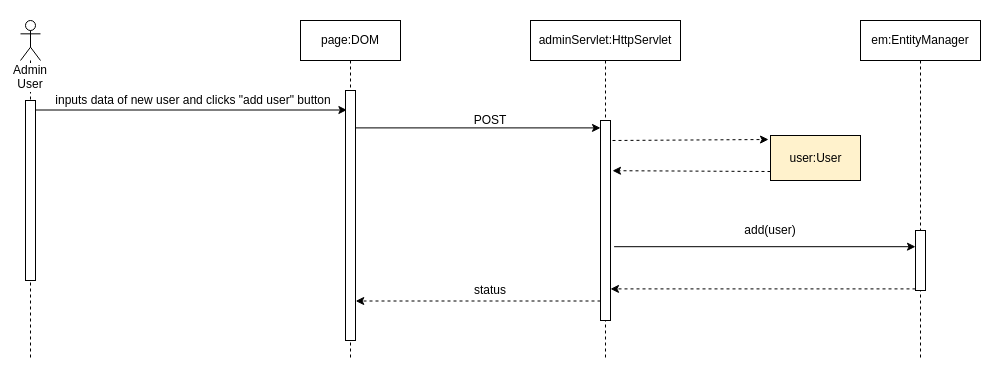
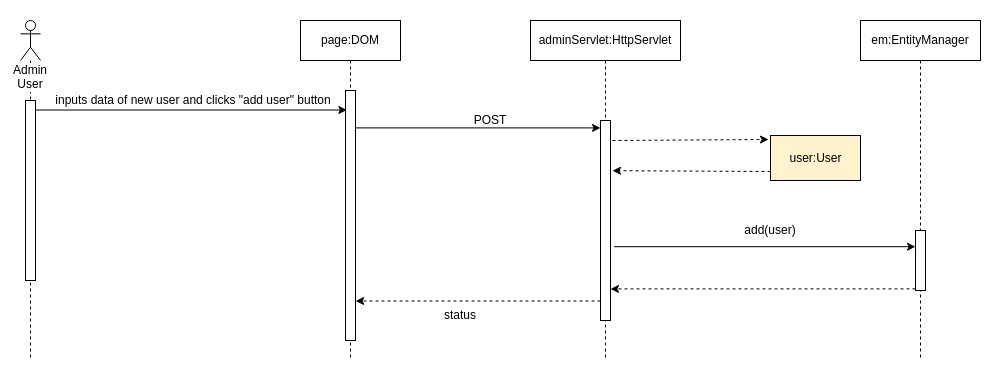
(491, 291) -> (461, 316)
